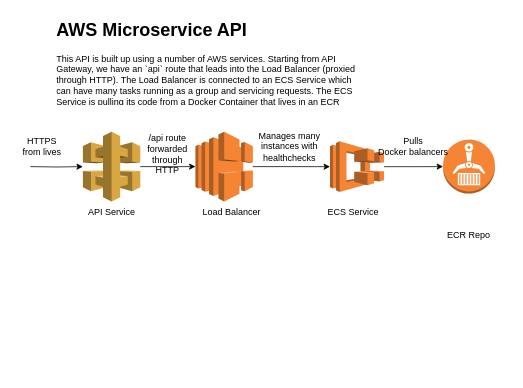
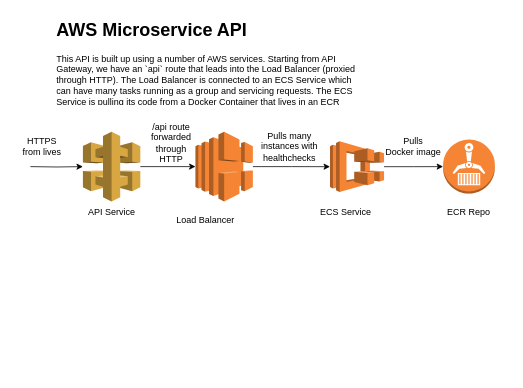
(290, 147) -> (290, 147)
(413, 147) -> (413, 147)
(167, 154) -> (171, 143)
(232, 213) -> (205, 220)
(354, 213) -> (346, 213)
(469, 235) -> (469, 213)
